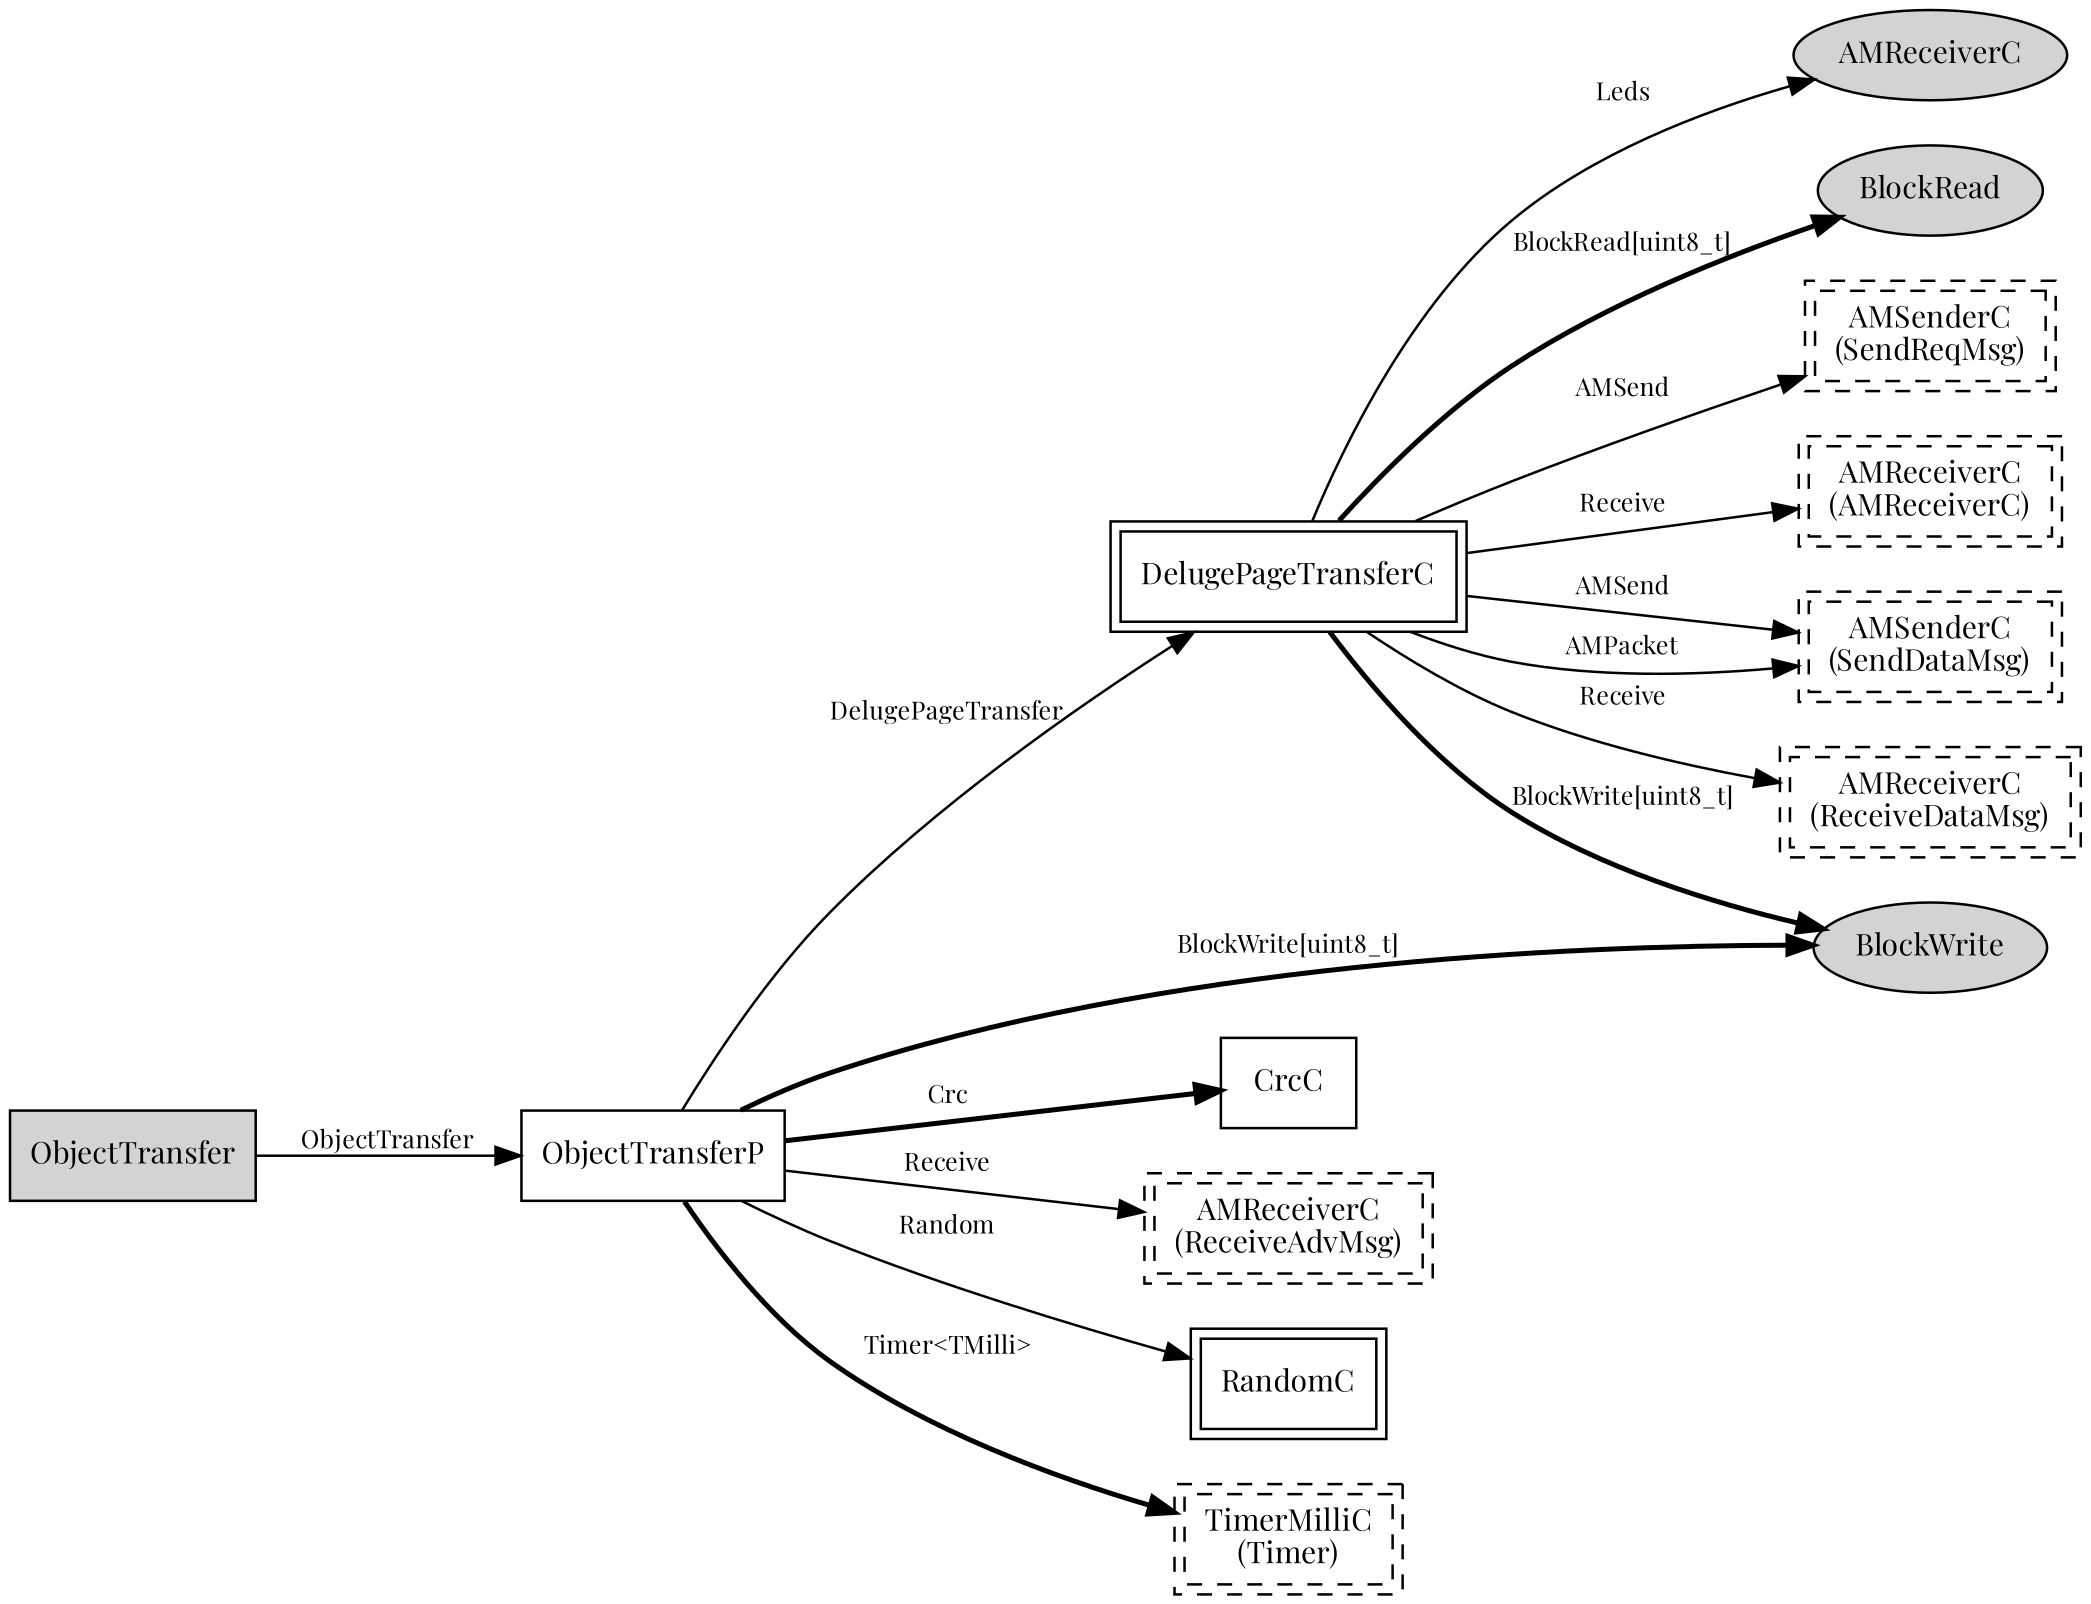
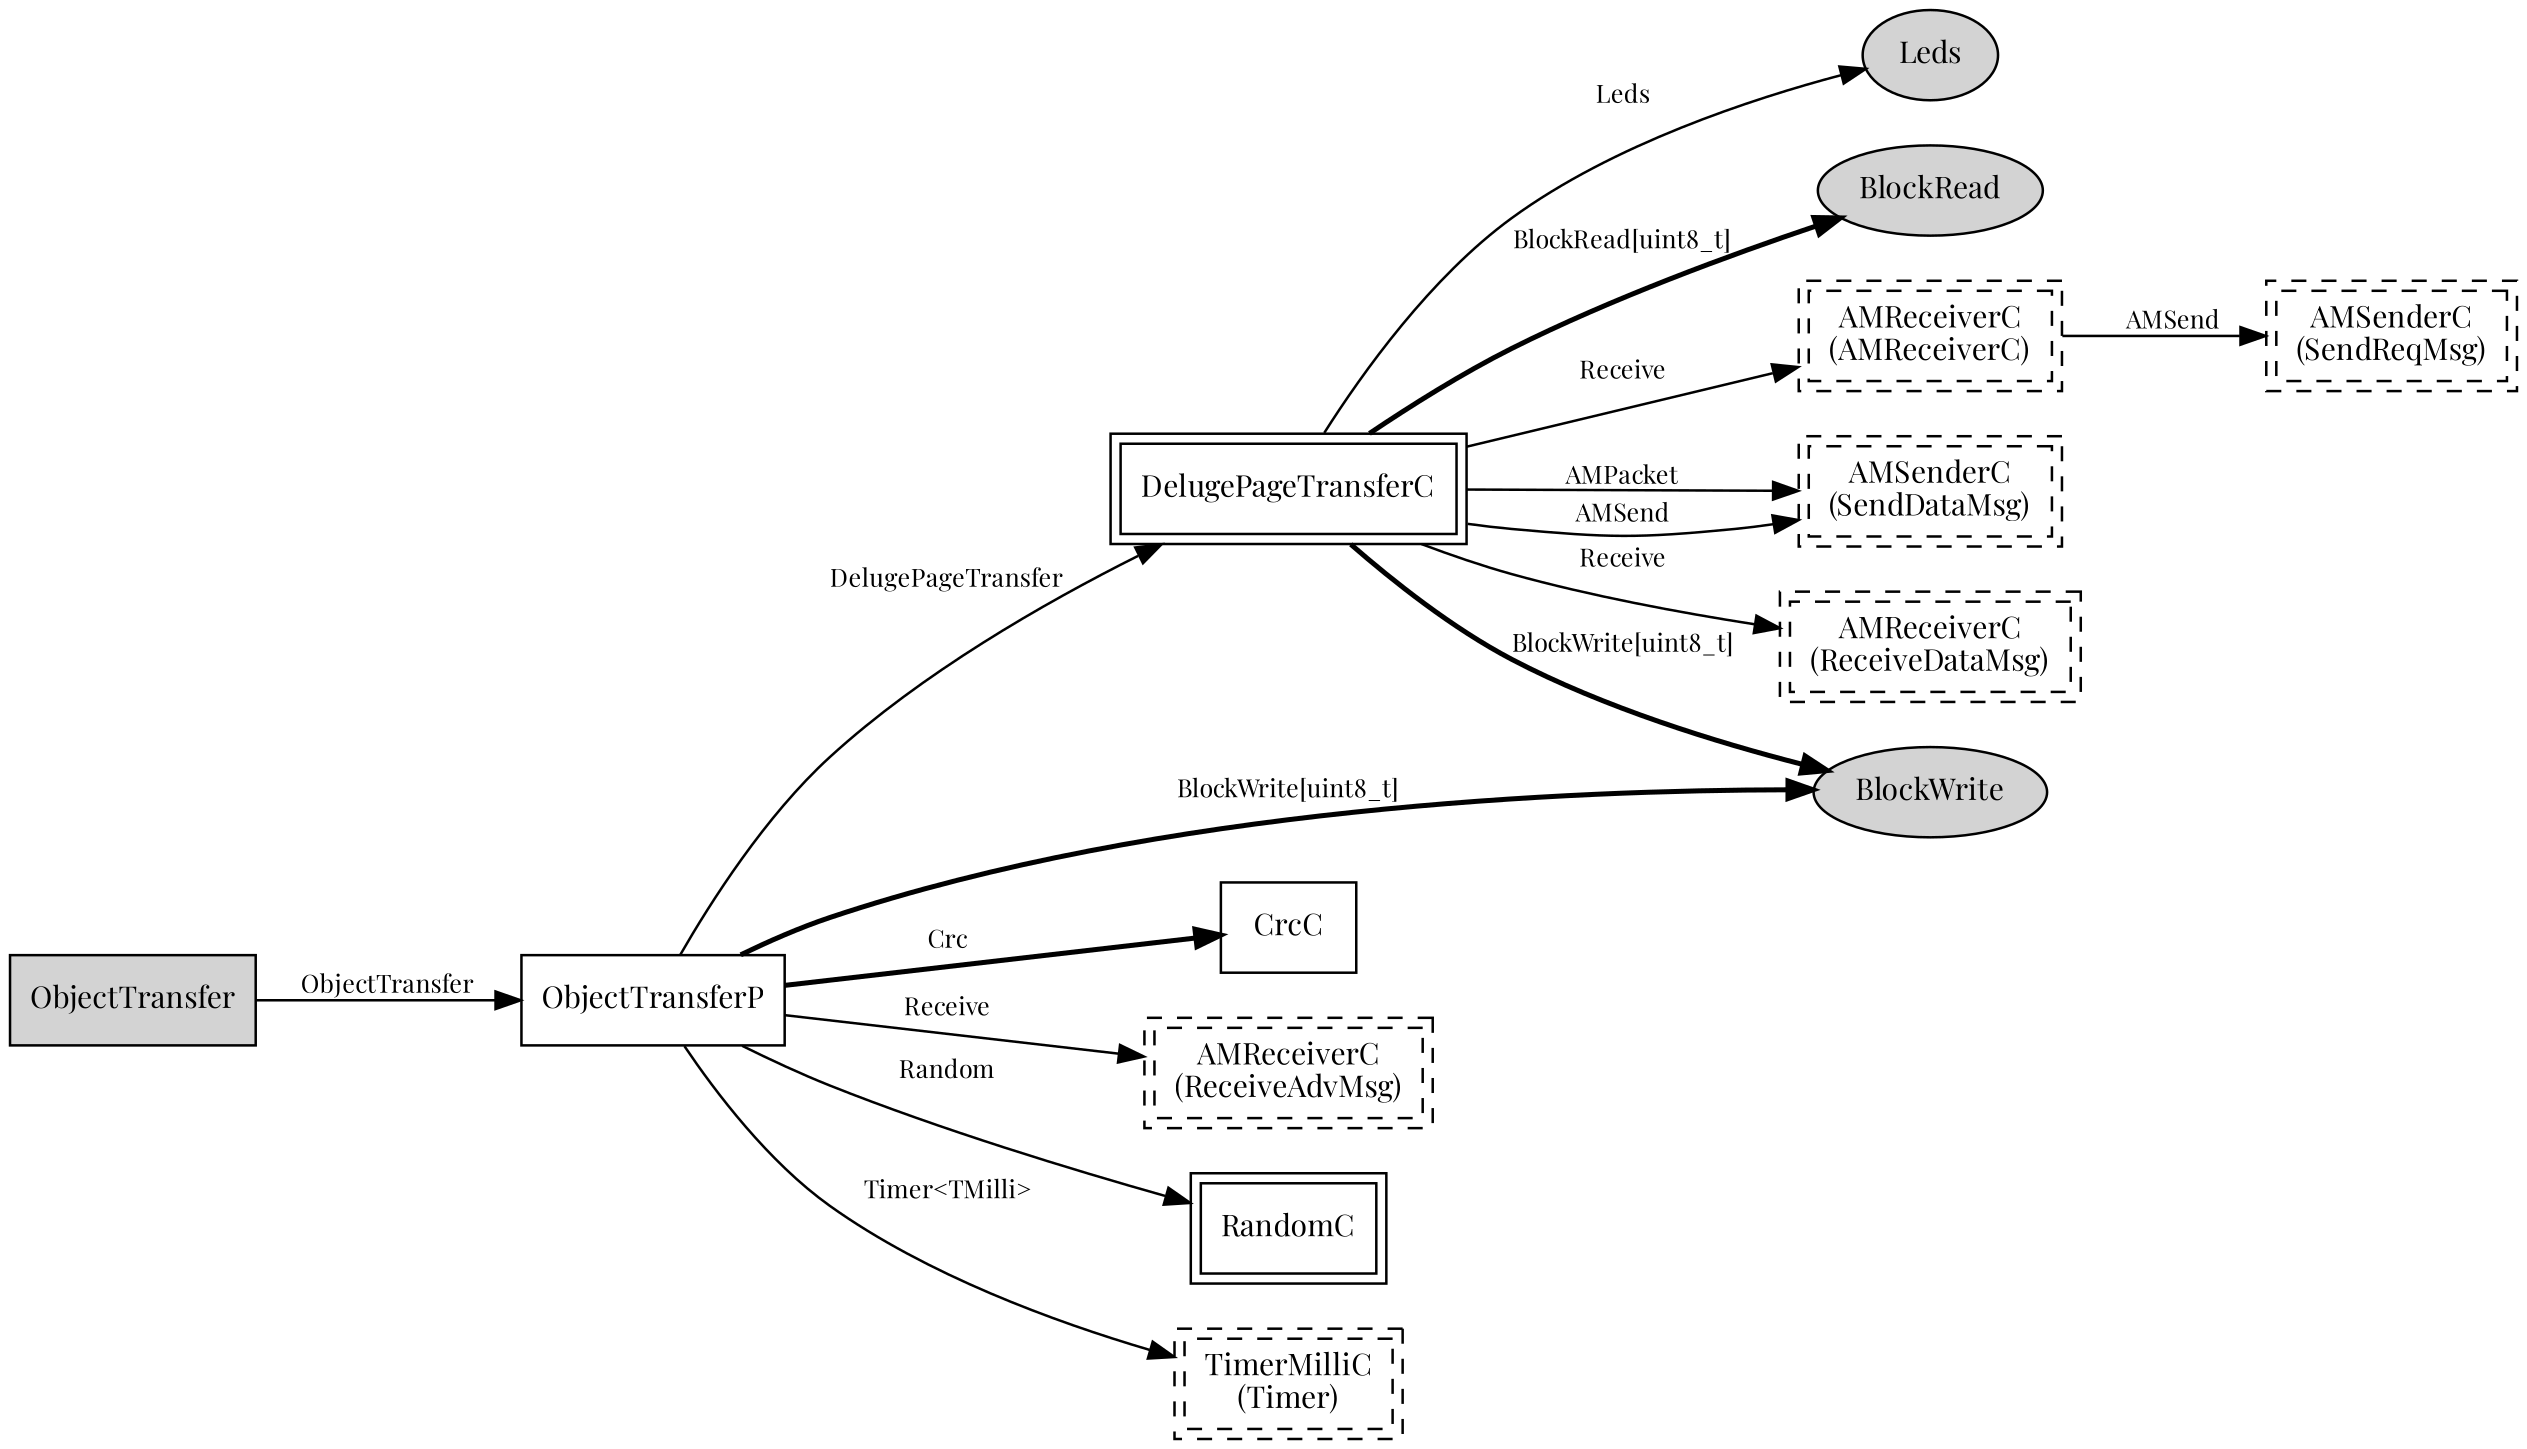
(1930, 55) -> (1930, 55)
(1597, 449) -> (2151, 336)
(887, 1397) -> (887, 1242)
